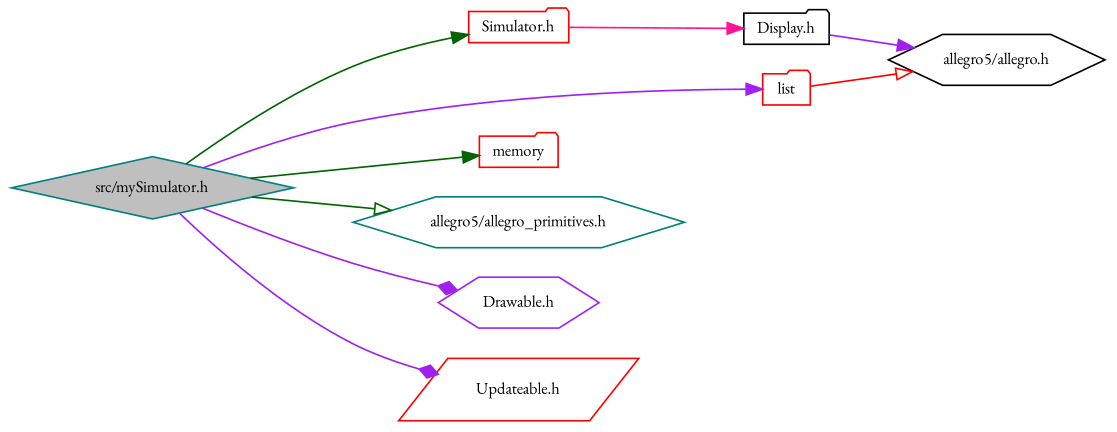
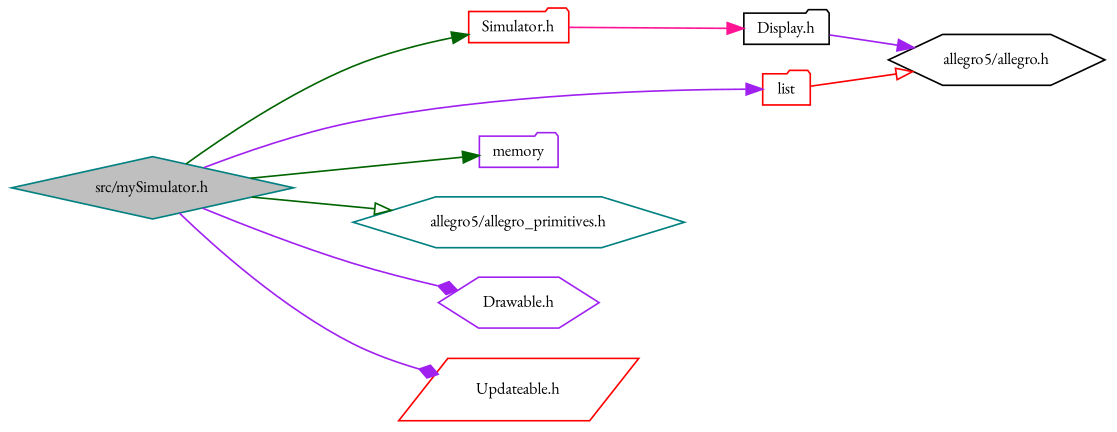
(519, 152) -> (519, 152)
